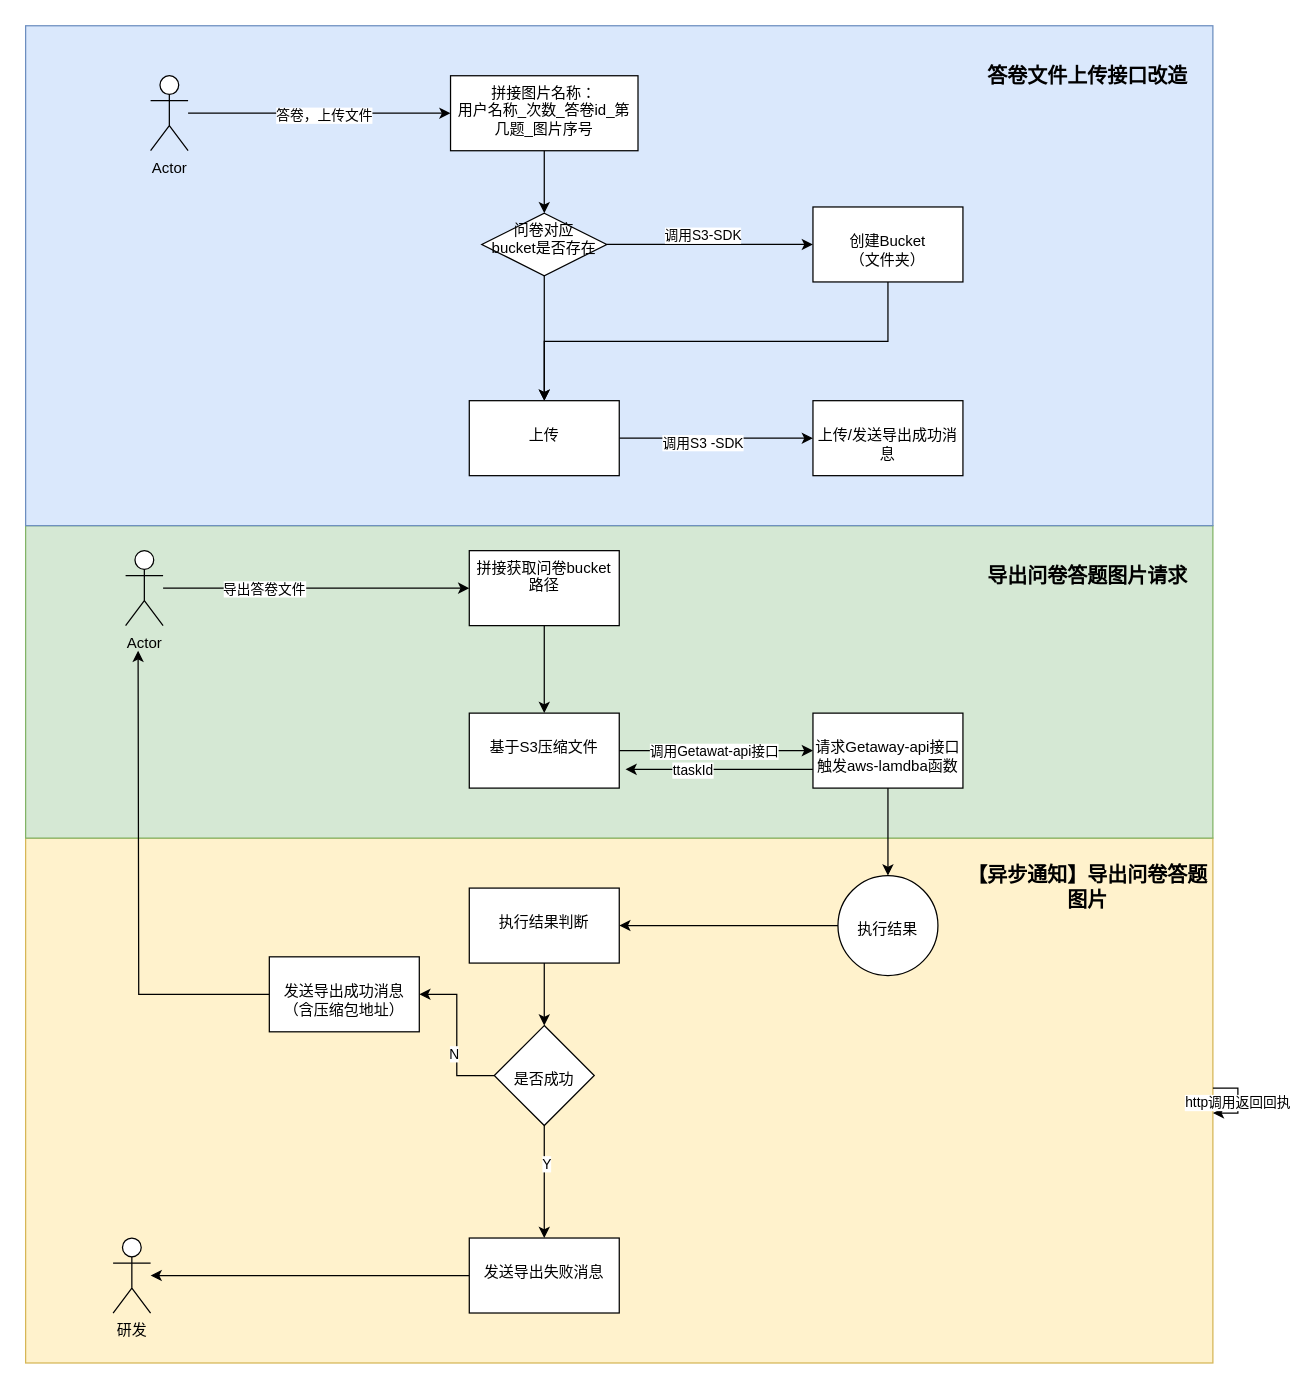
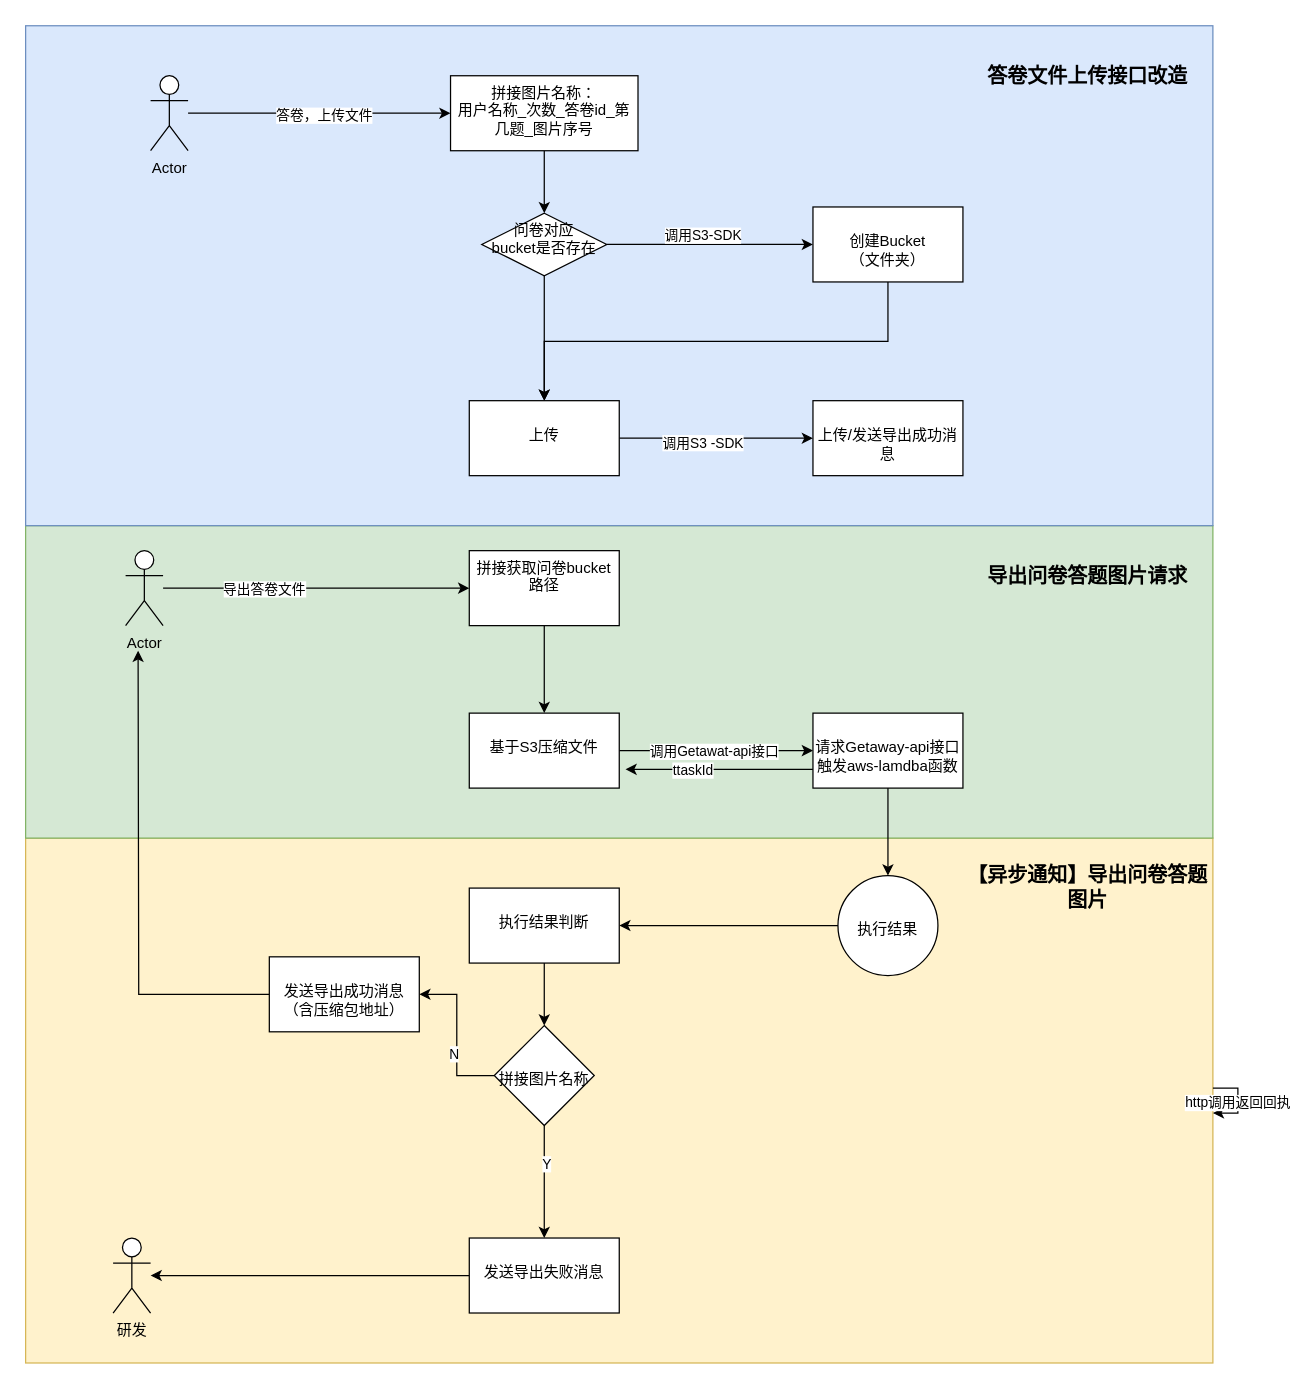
(544, 1043) -> (544, 1043)
